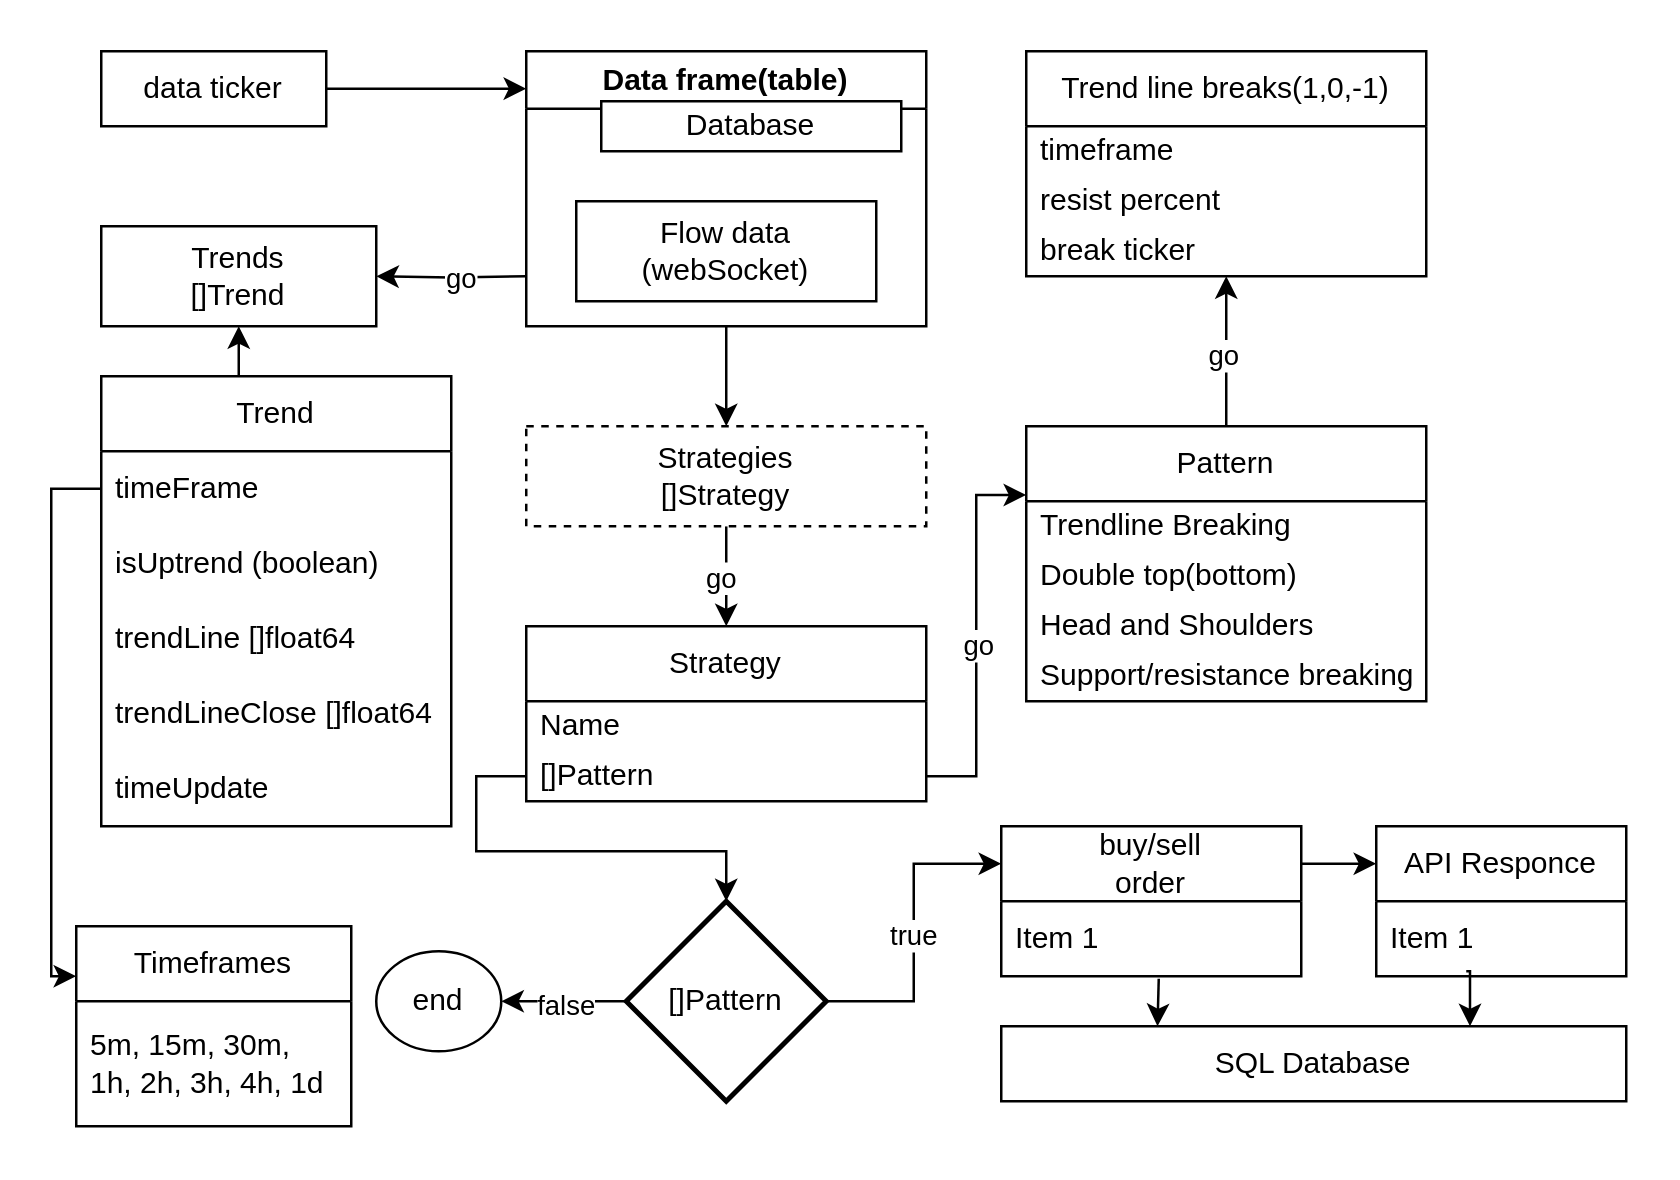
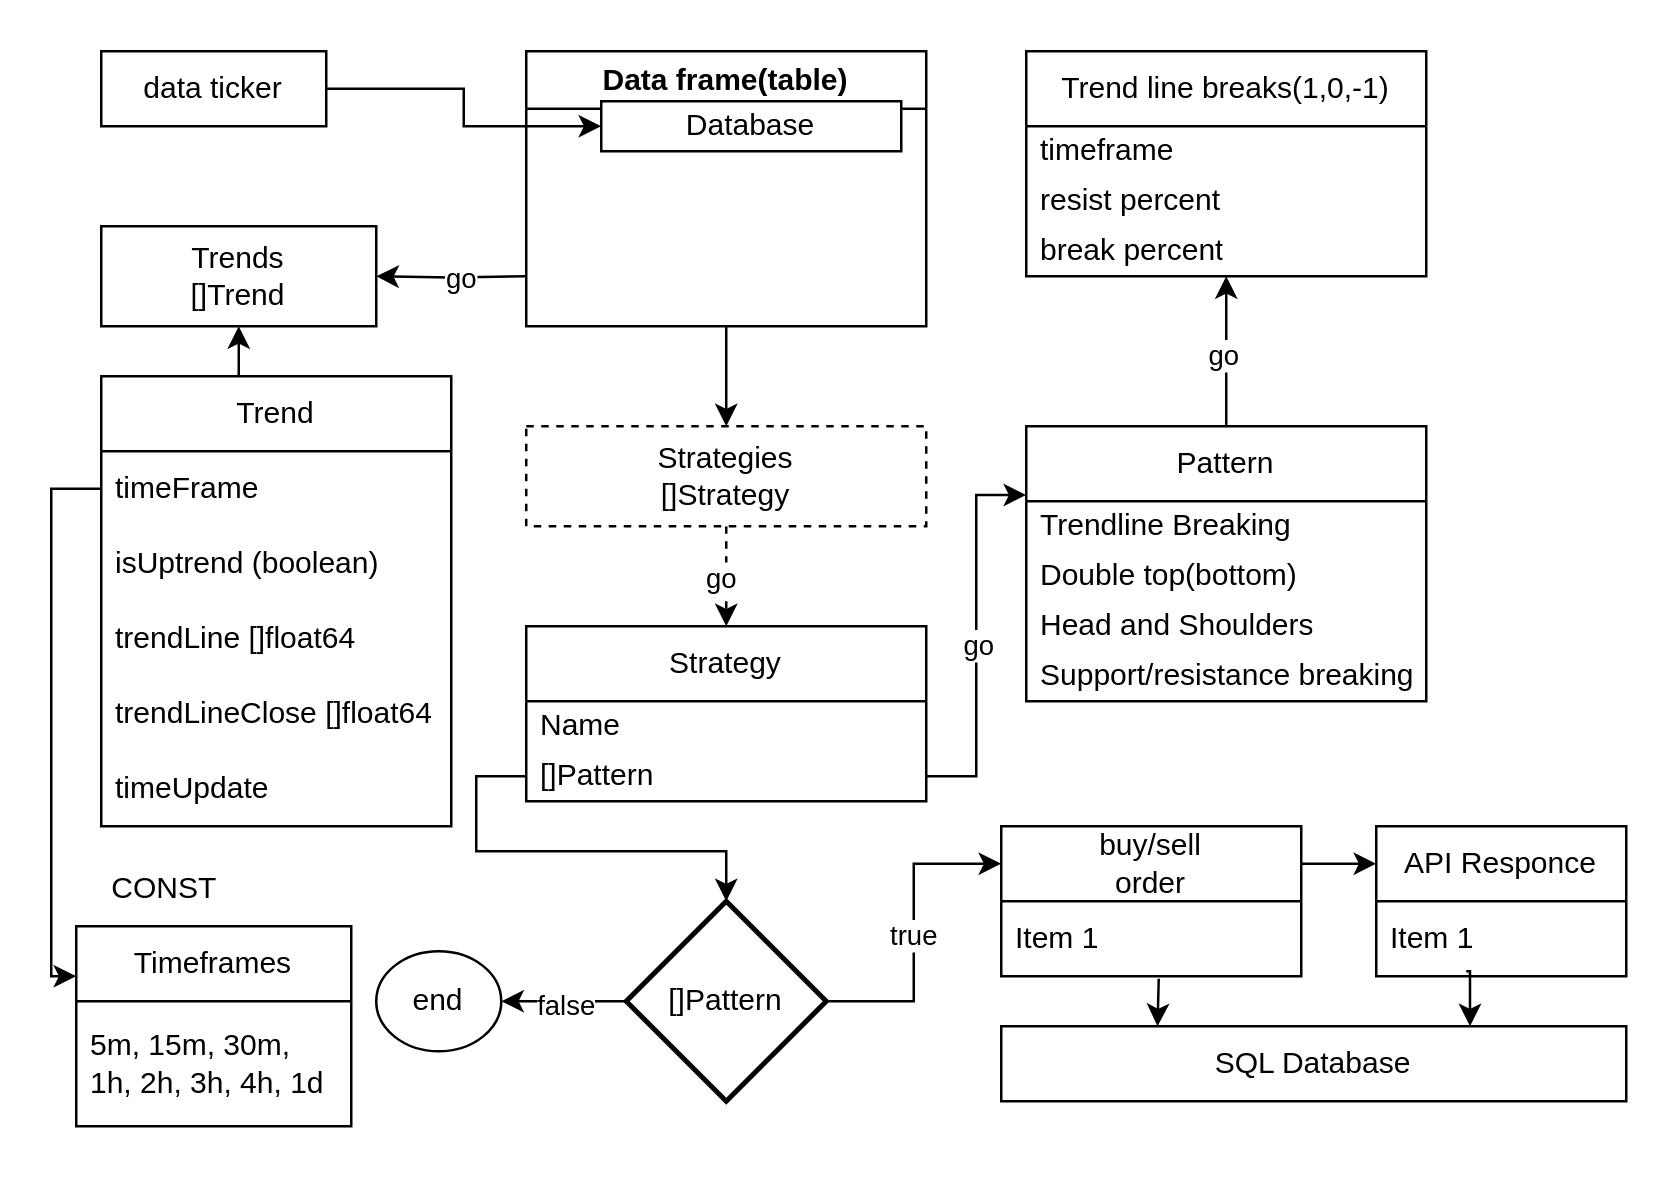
(485, 89) -> (472, 126)
(726, 251) -> none
(1134, 251) -> (1147, 251)
(726, 542) -> (726, 542)
none -> (164, 889)
